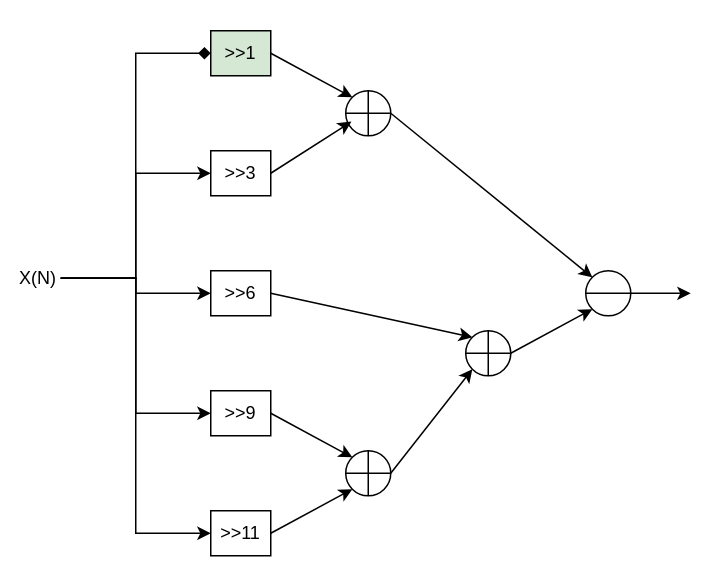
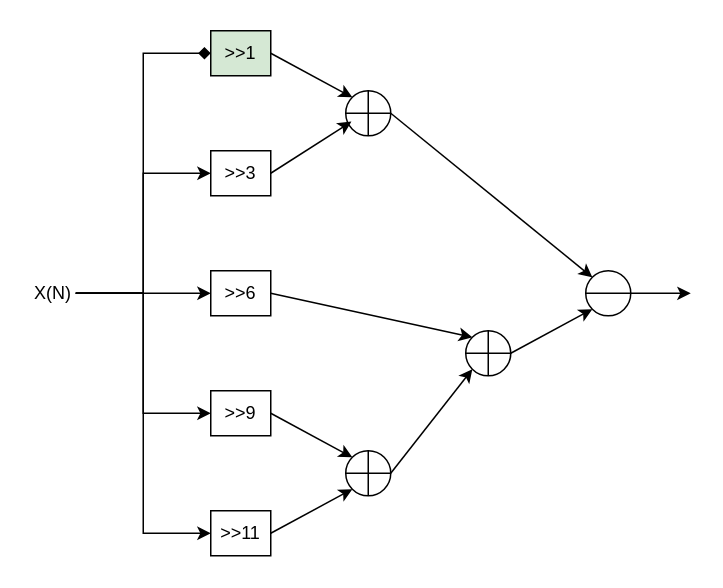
(38, 278) -> (53, 293)
